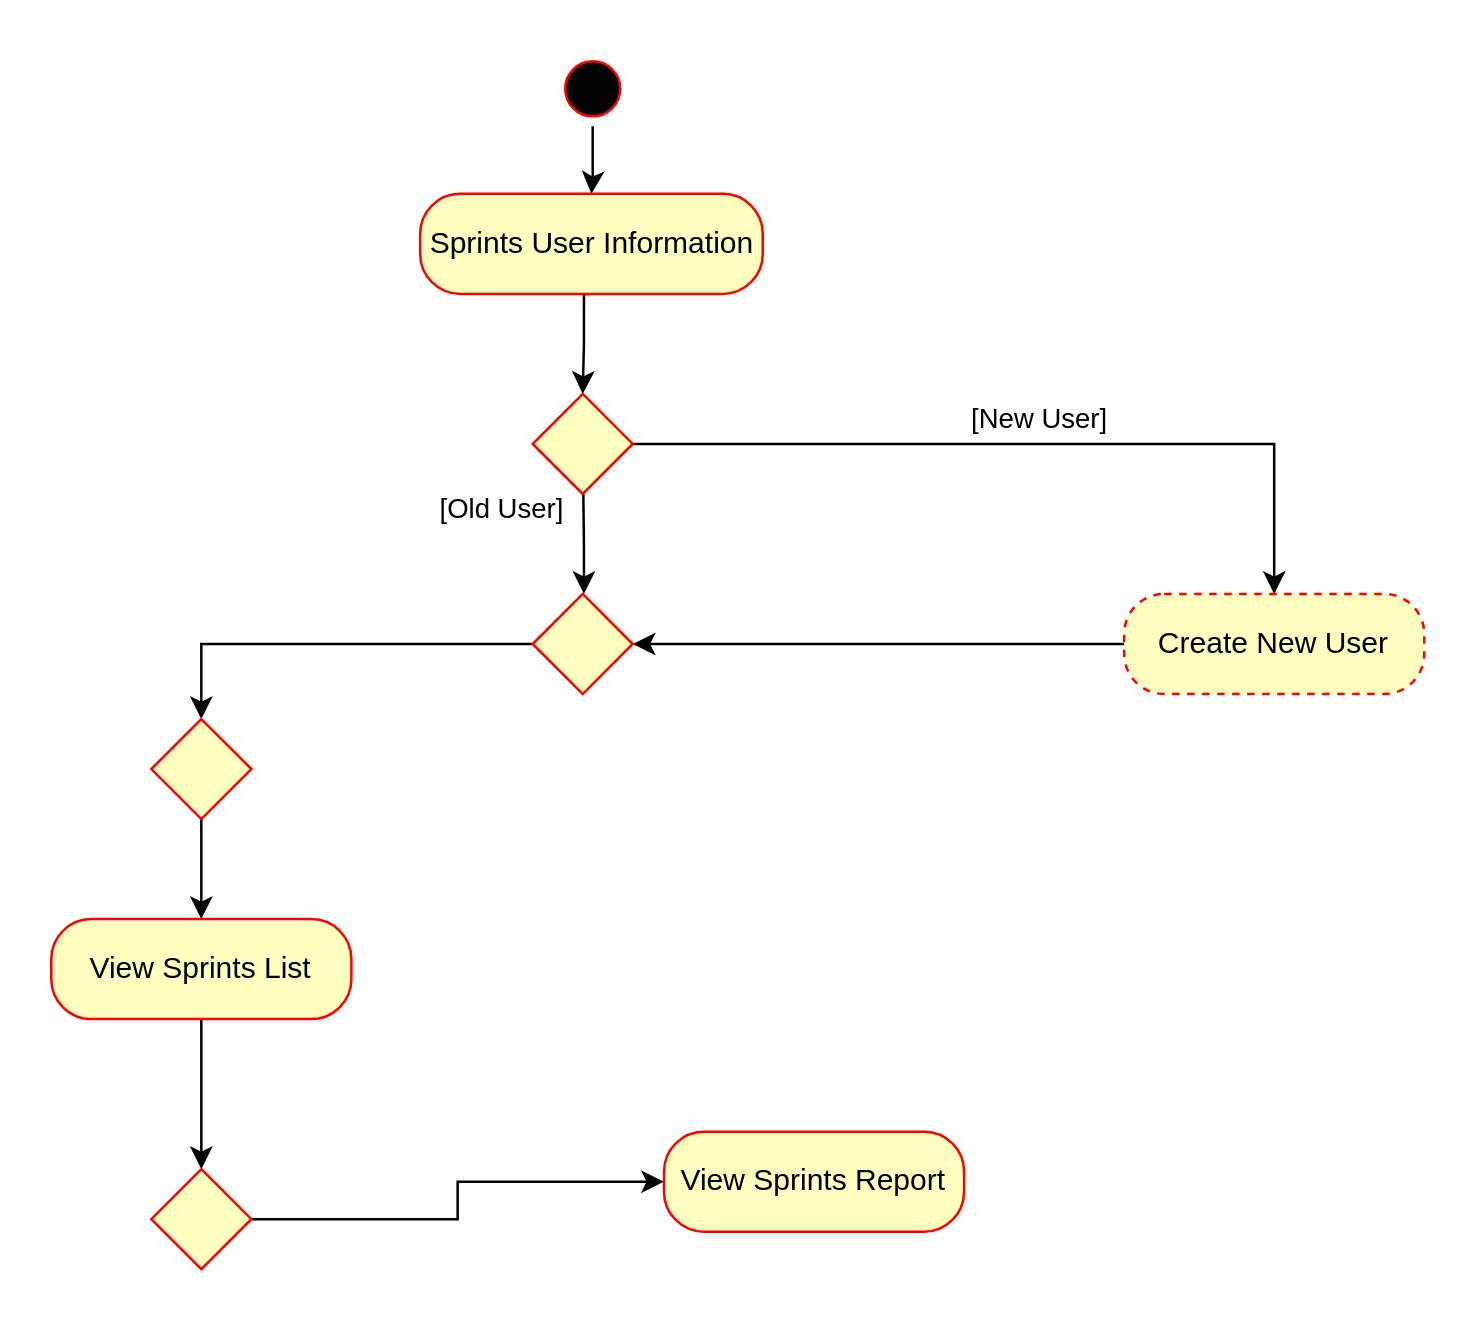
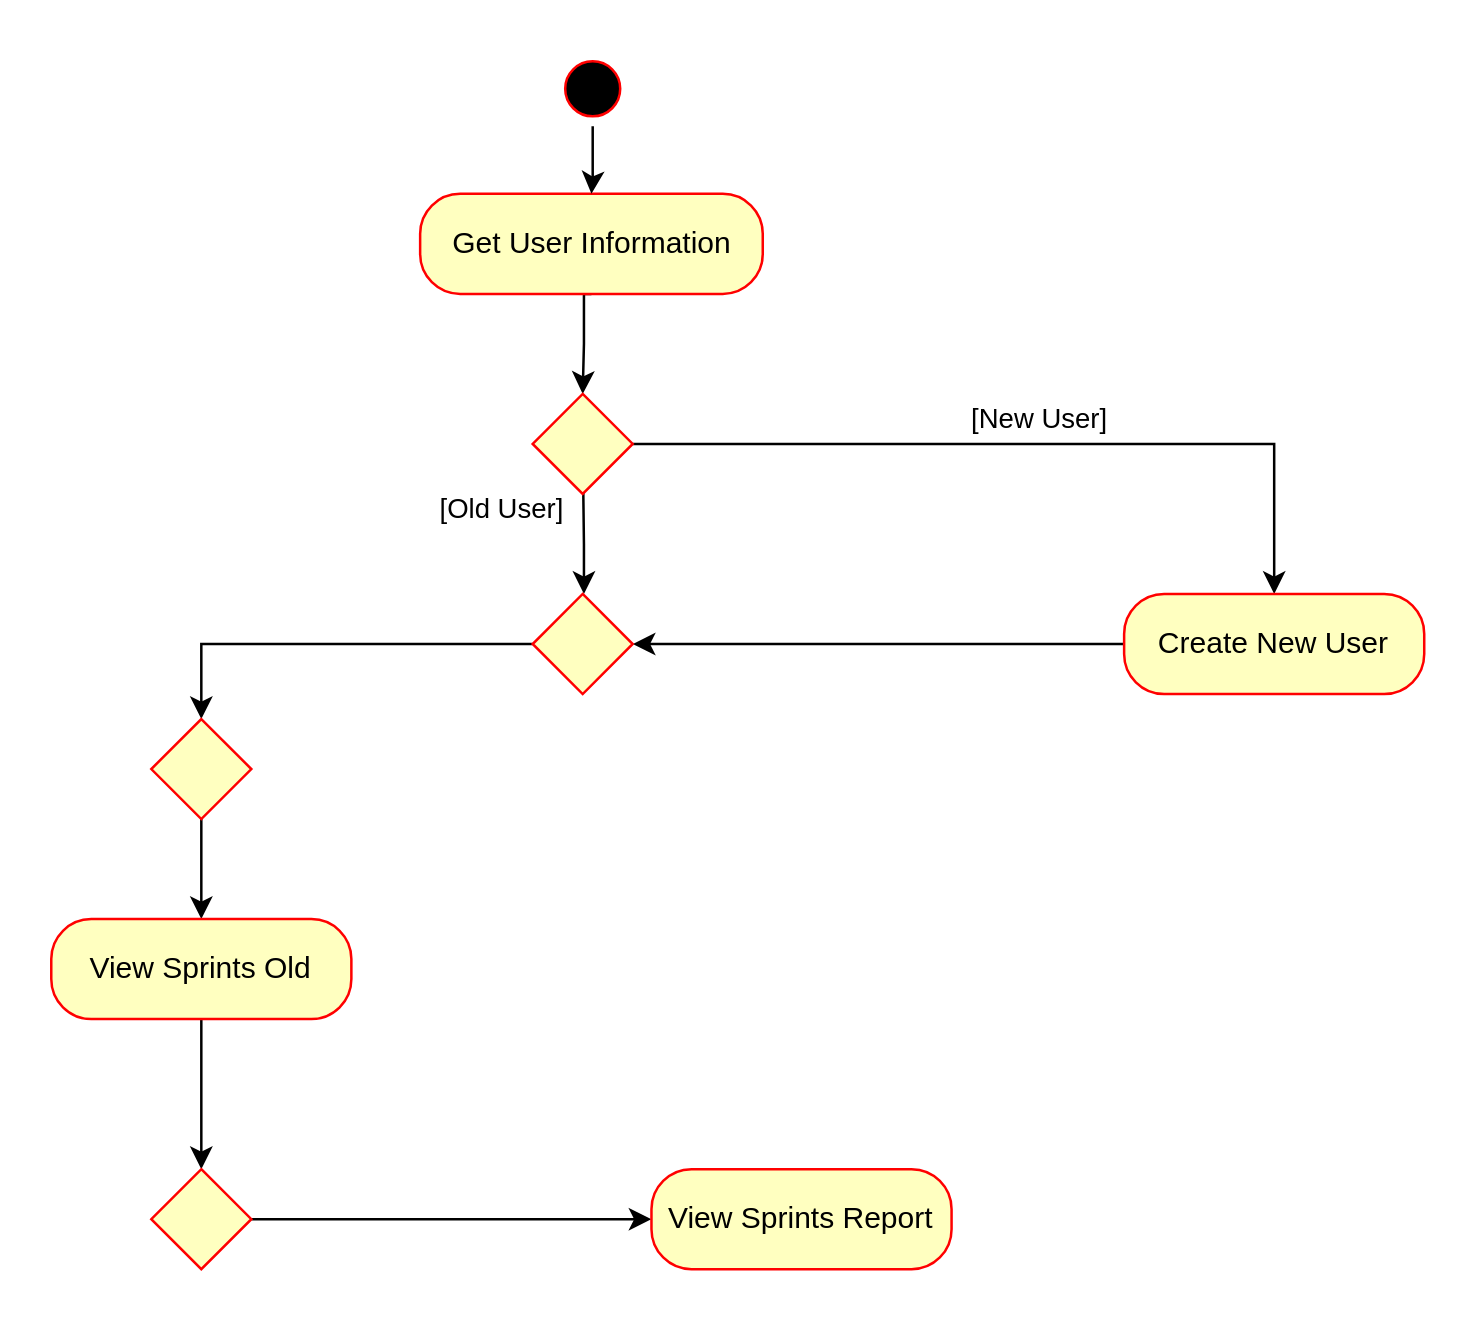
(593, 244) -> (593, 244)
(1274, 644) -> (1274, 644)
(201, 969) -> (201, 969)
(814, 1181) -> (801, 1219)
